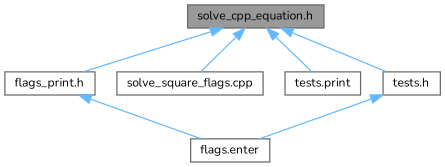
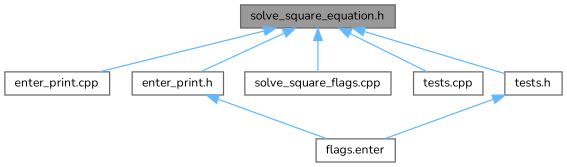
(256, 16) -> (318, 16)
(50, 83) -> (178, 83)
none -> (57, 83)
(323, 83) -> (448, 83)
